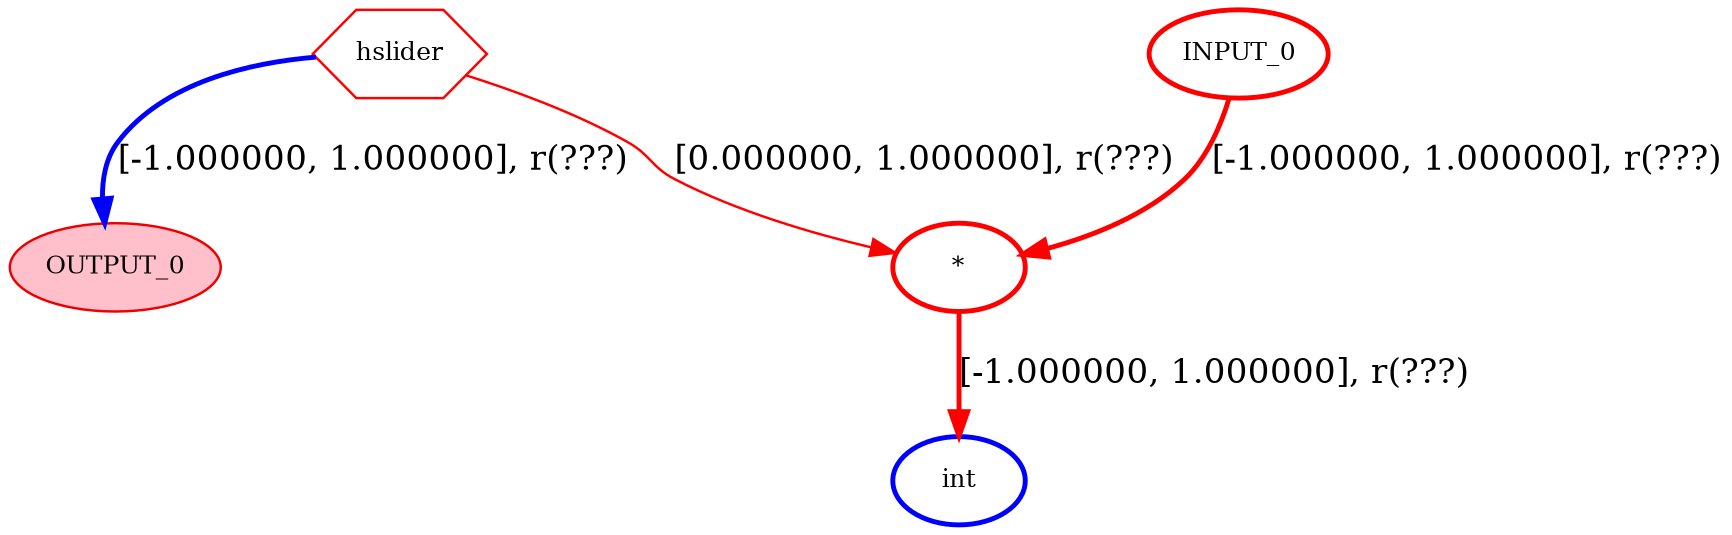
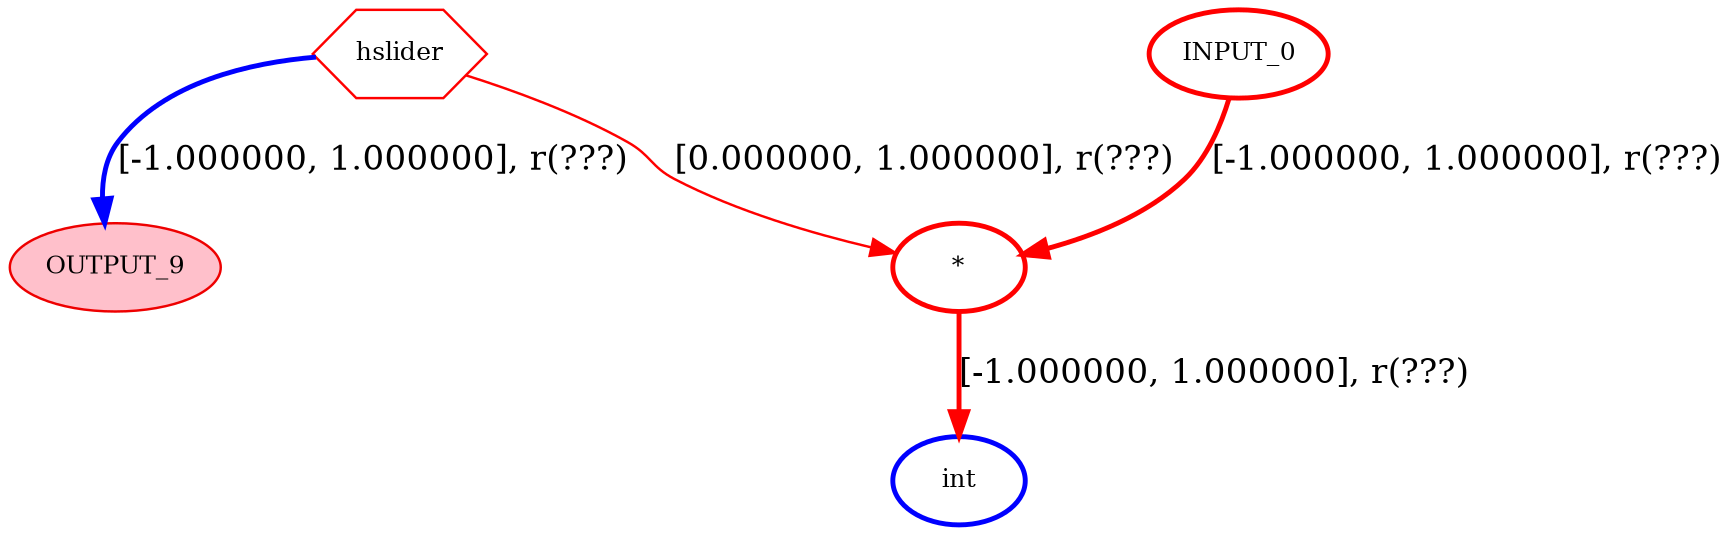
(115, 267) -> (115, 267)
